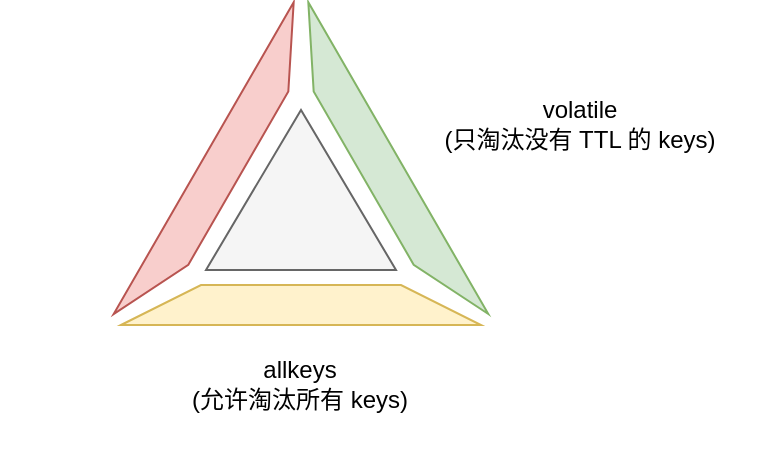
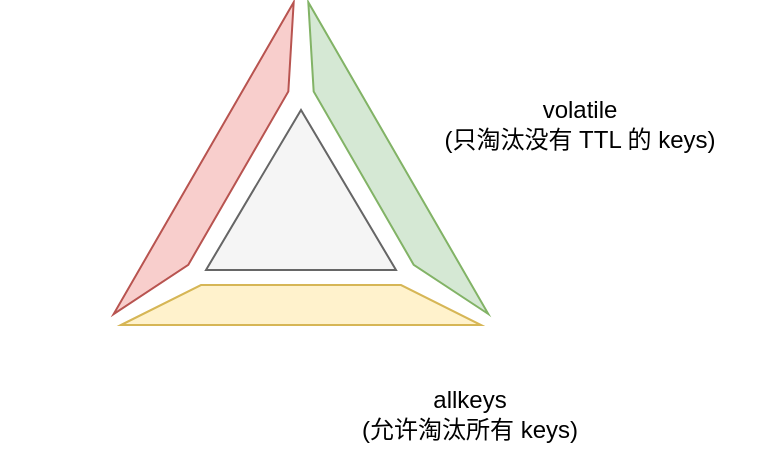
(301, 385) -> (471, 415)
